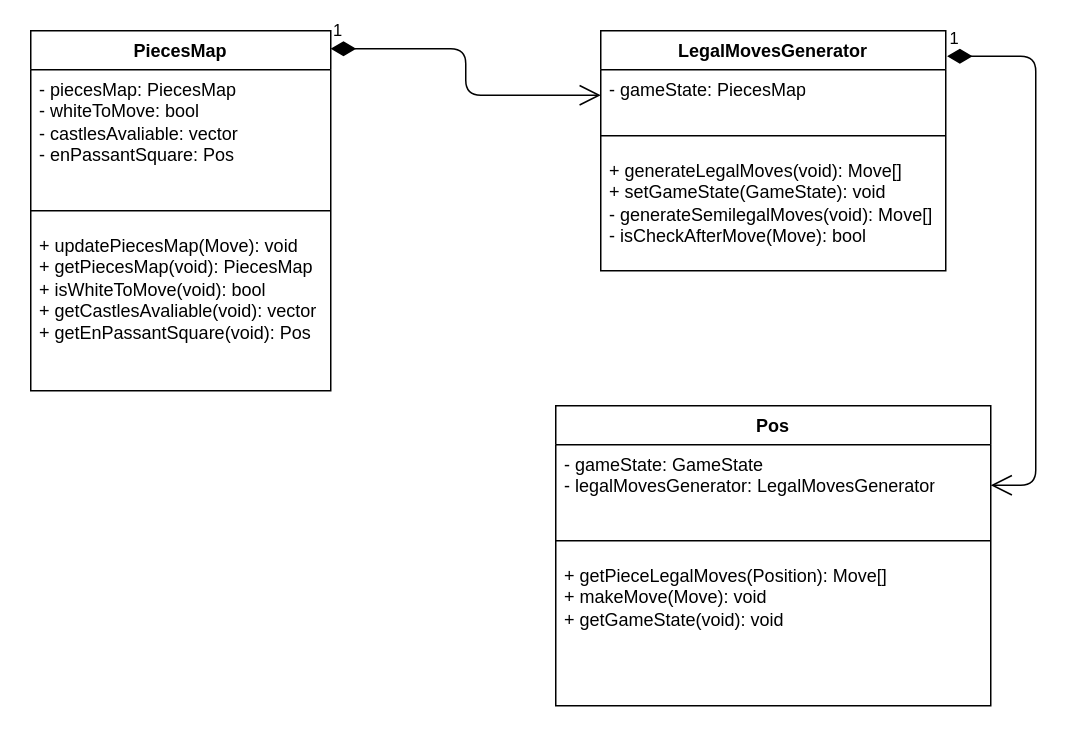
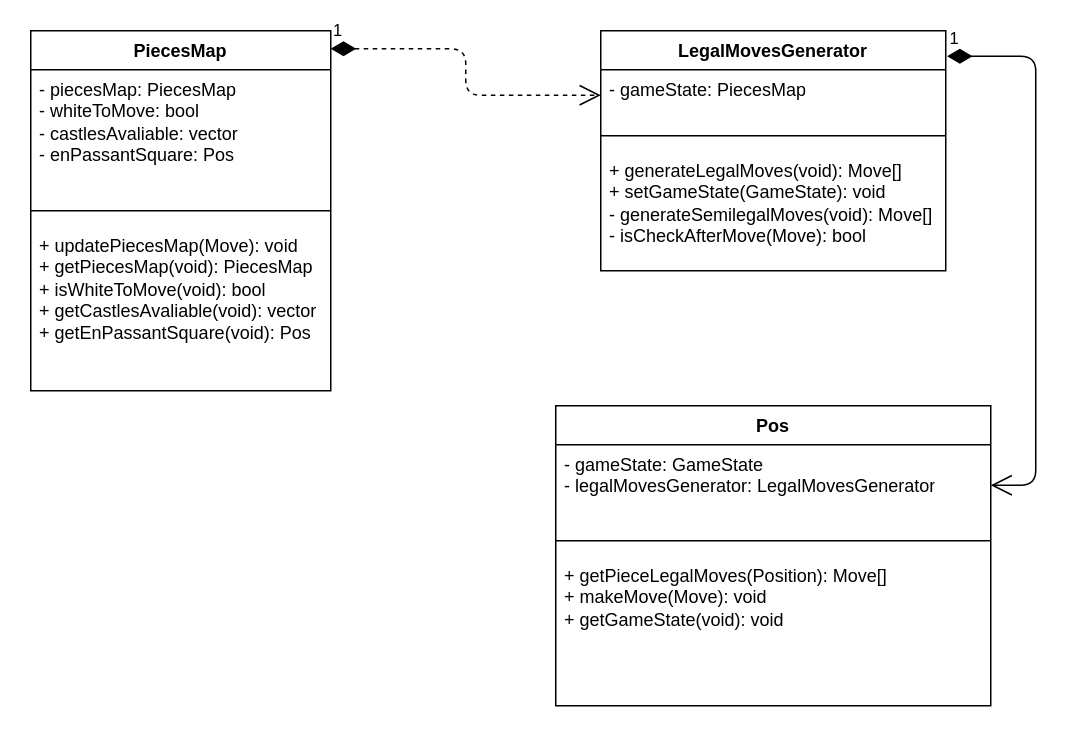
(466, 84) -> (466, 84)
